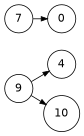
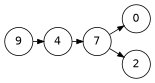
none -> (74, 42)
none -> (136, 64)
(62, 114) -> none
